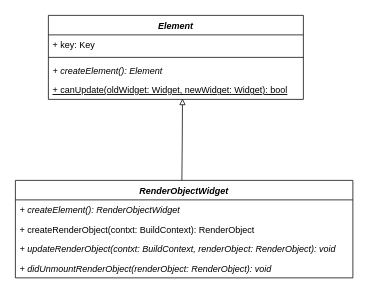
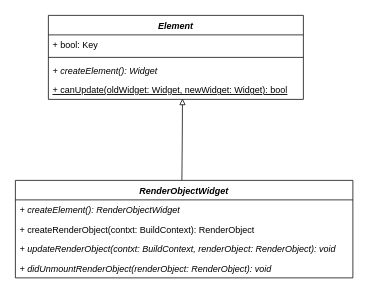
(74, 45) -> (76, 45)
(112, 71) -> (110, 71)
